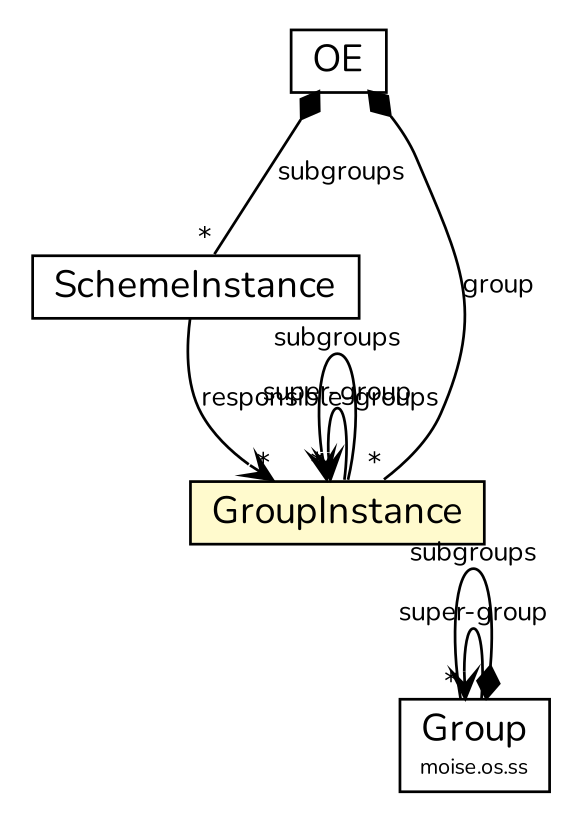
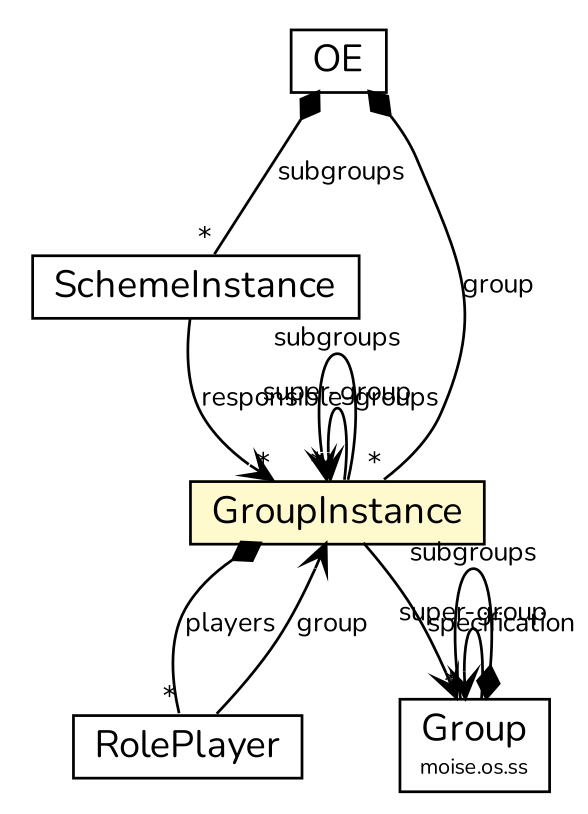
none -> (410, 604)
none -> (188, 746)
